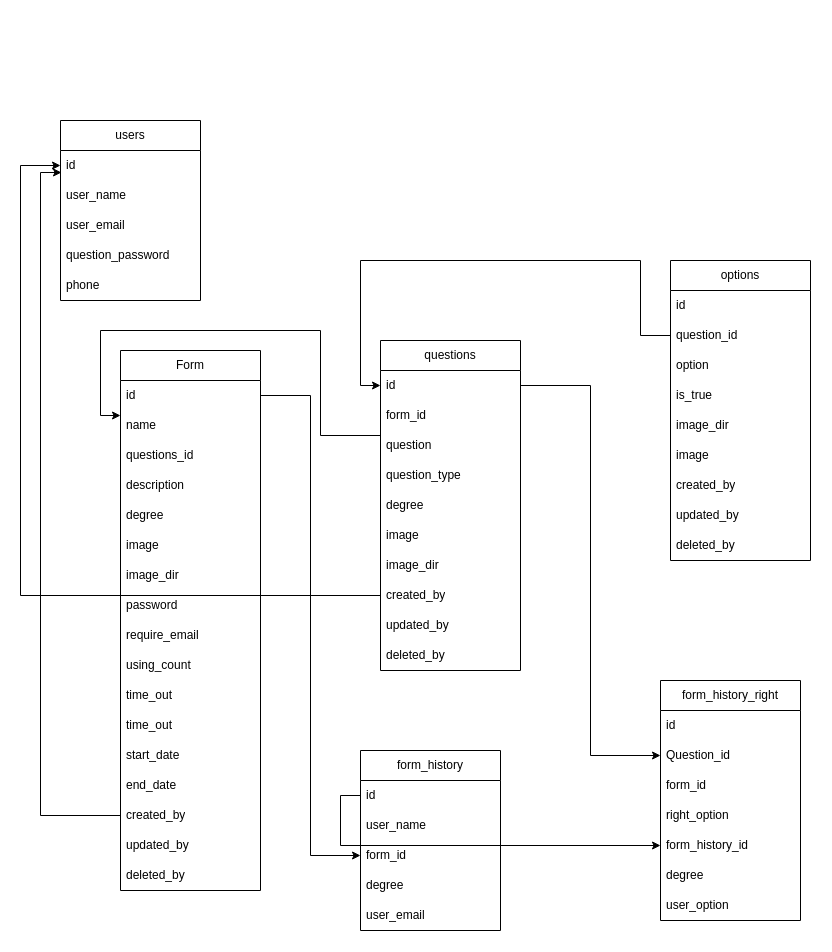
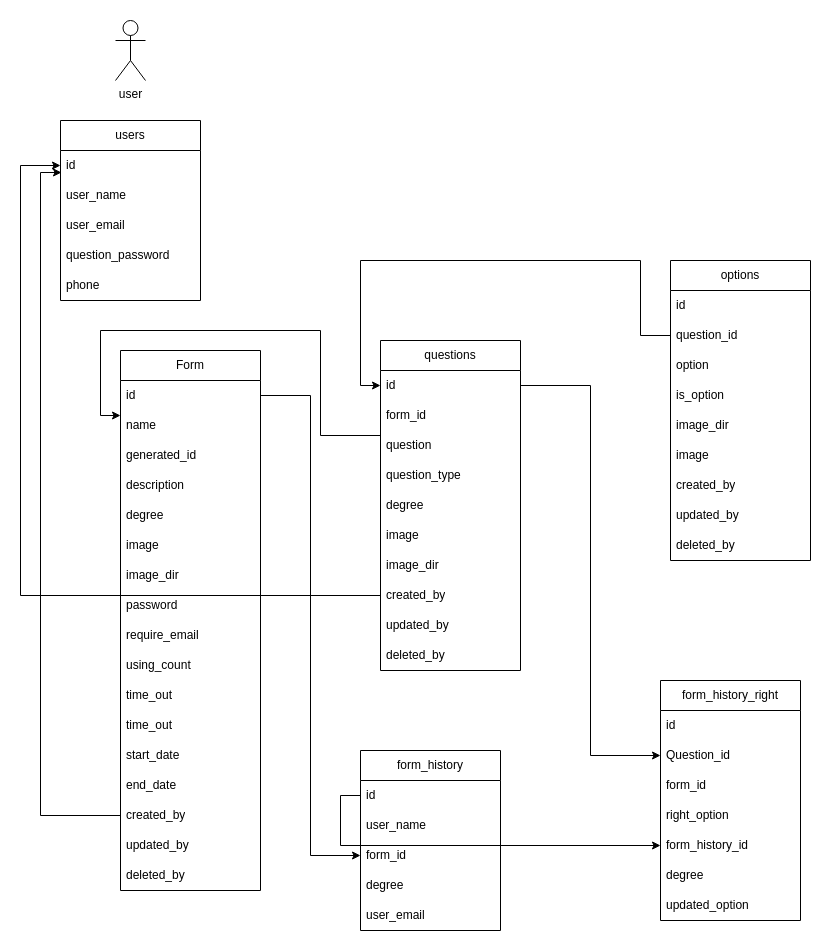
none -> (131, 51)
(698, 396) -> (704, 396)
(164, 456) -> (165, 456)
(702, 906) -> (712, 906)
